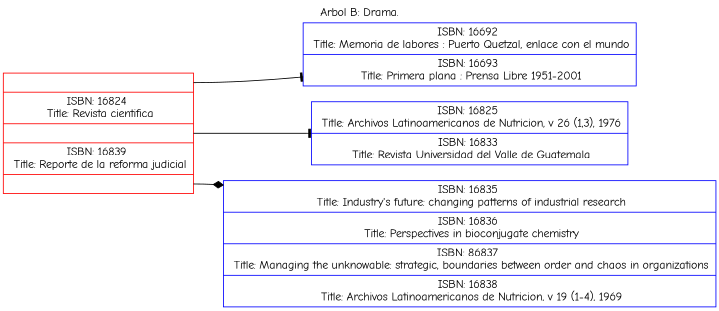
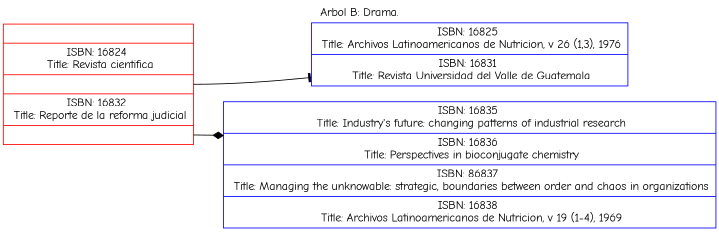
(470, 54) -> none
(470, 142) -> (470, 64)
(98, 152) -> (98, 103)
